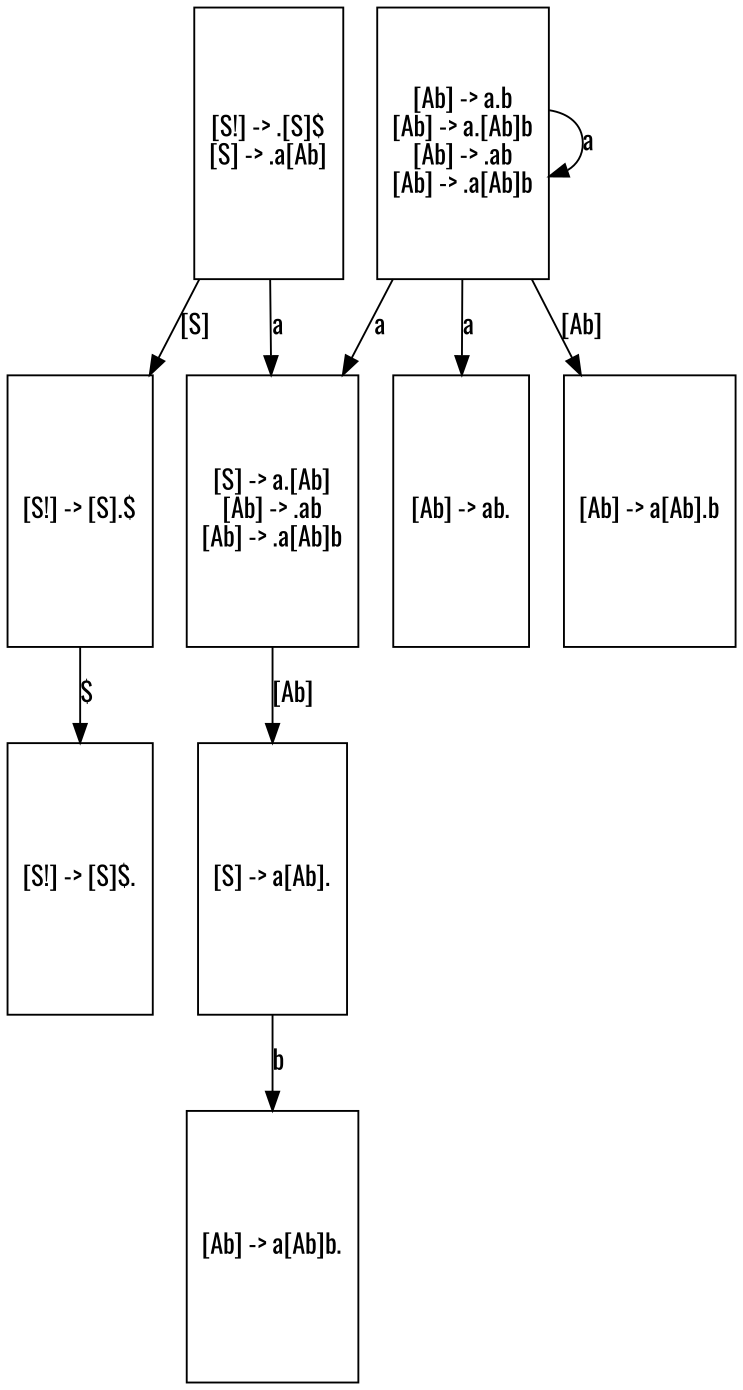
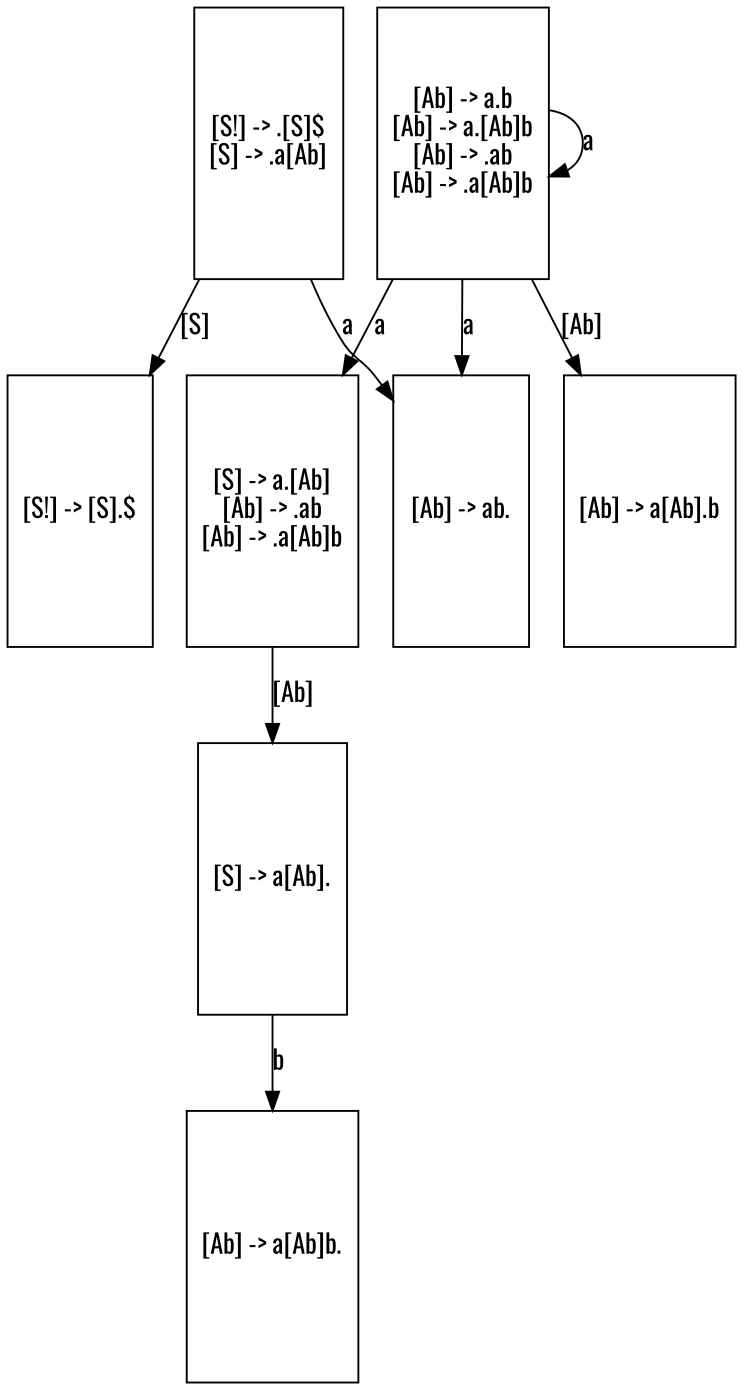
(271, 317) -> (340, 337)
(80, 879) -> none
